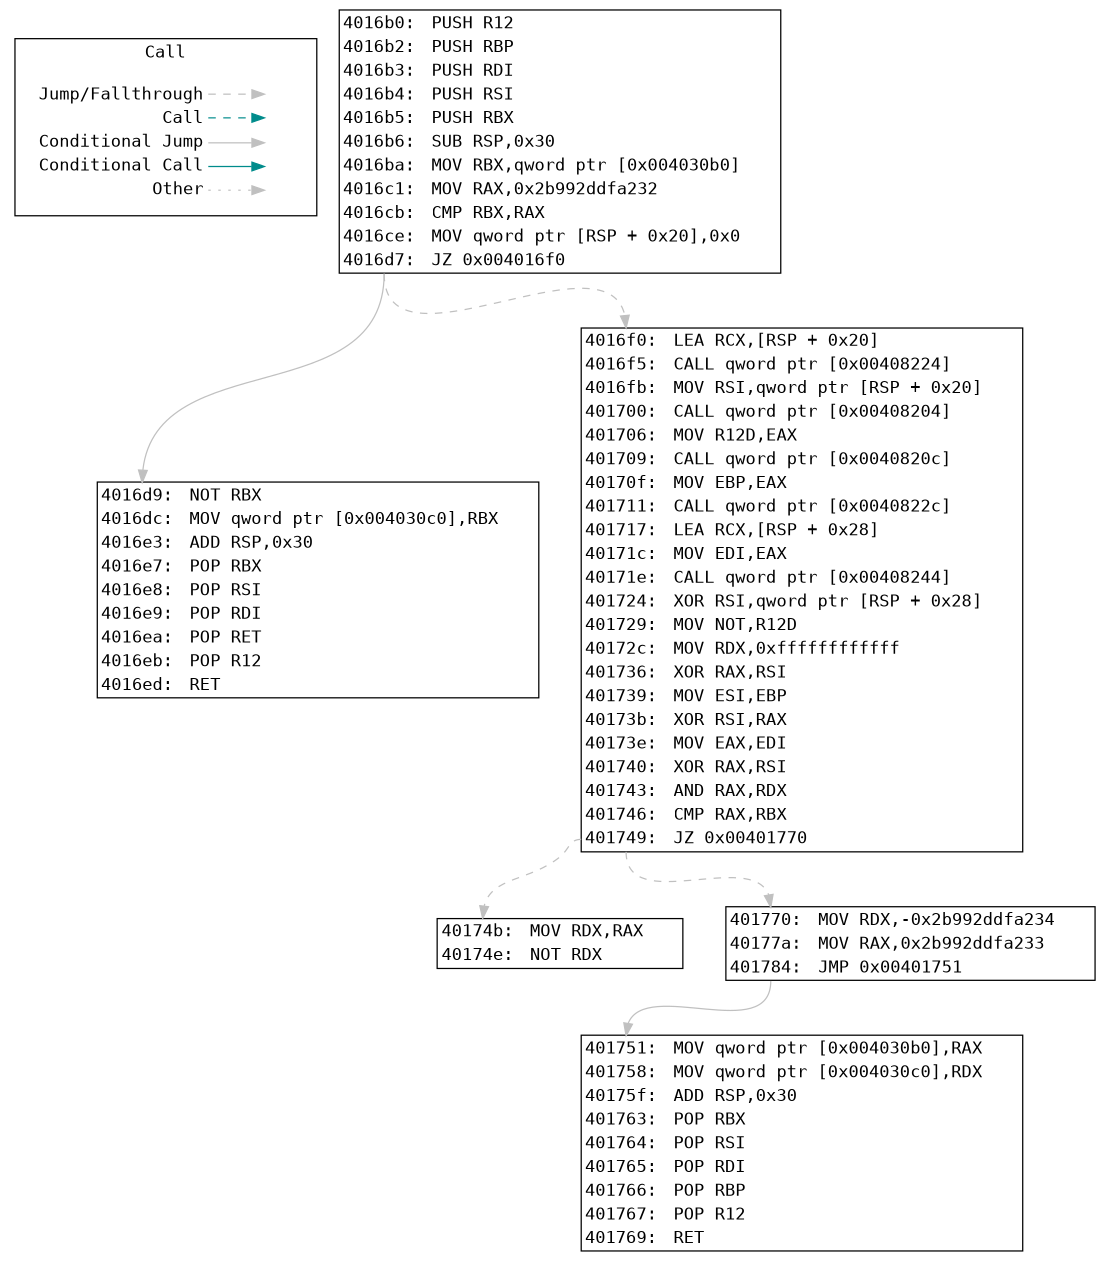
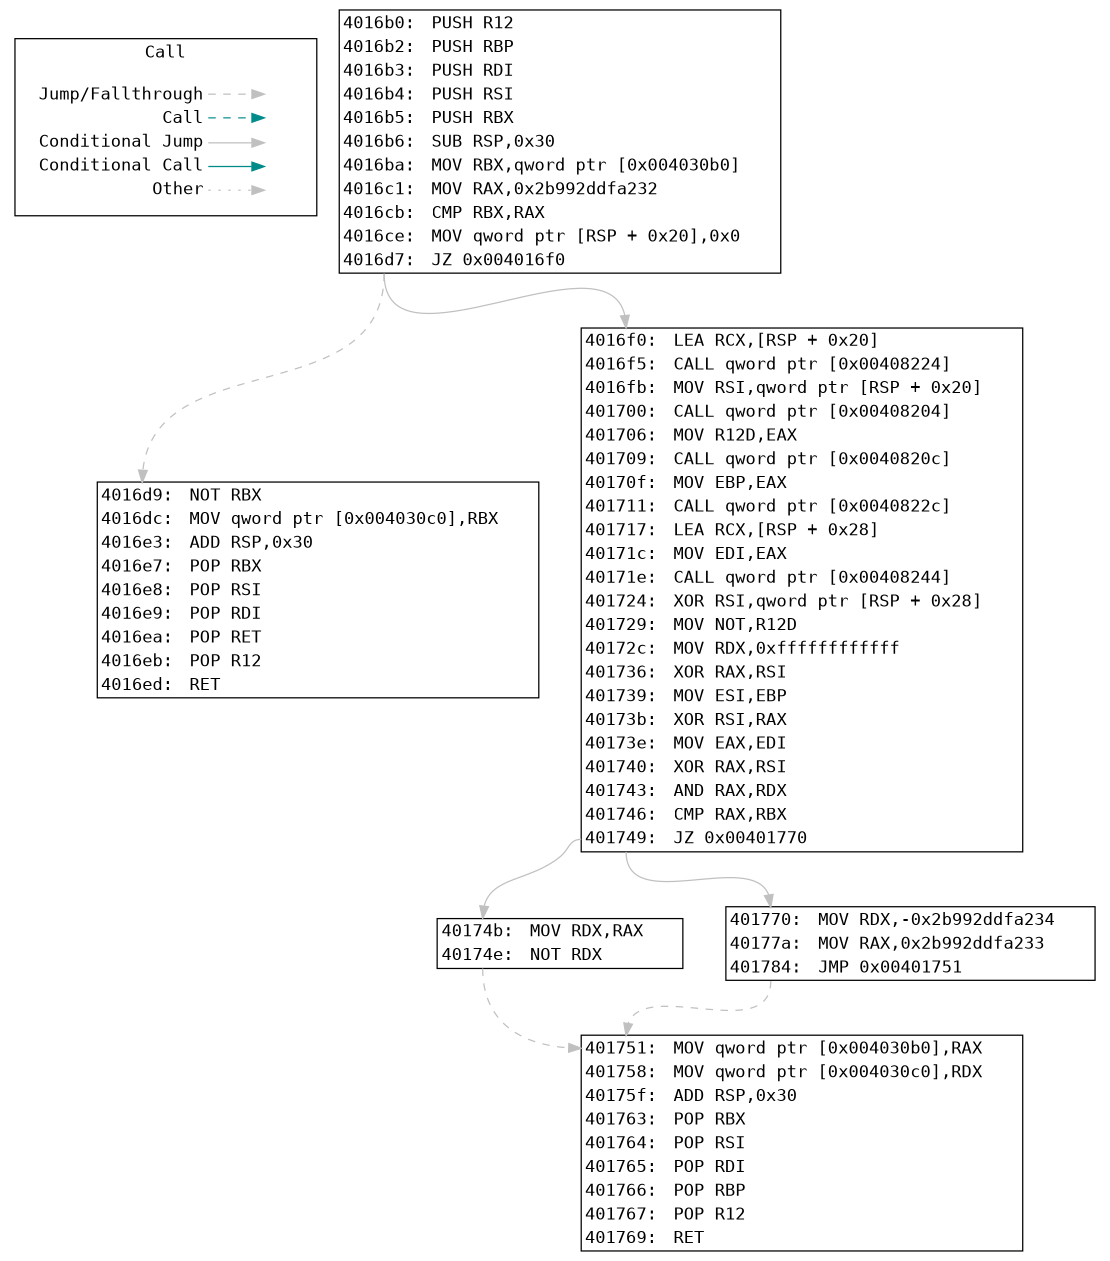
(499, 302) -> (499, 302)
(269, 377) -> (269, 377)
(532, 873) -> (532, 873)
(692, 880) -> (692, 880)
(705, 1009) -> (705, 1009)
none -> (508, 1027)
